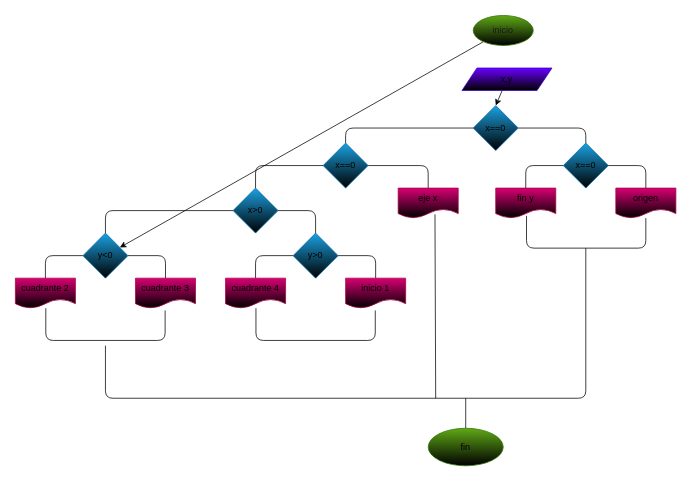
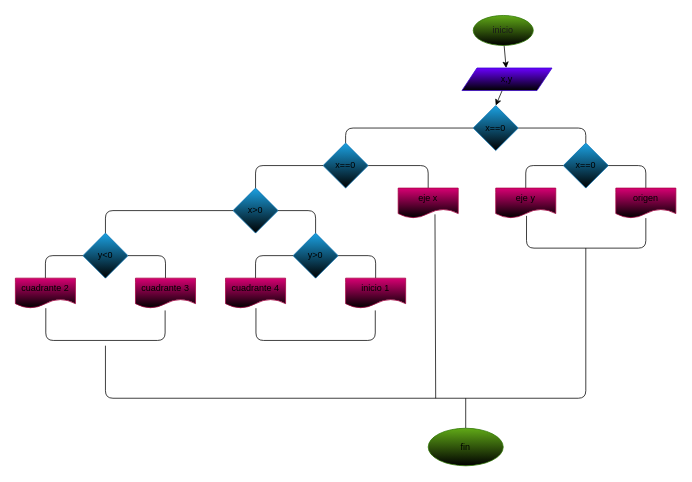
(303, 143) -> (505, 54)
(525, 198) -> (525, 198)
